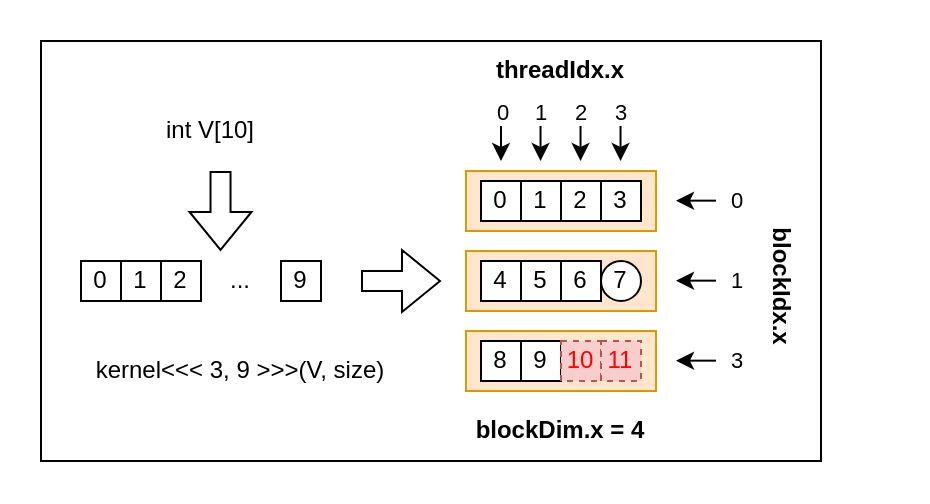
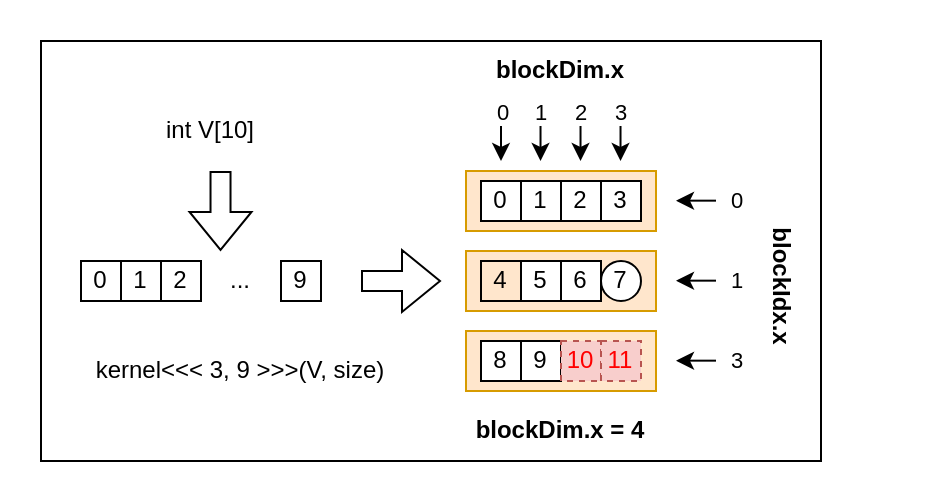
(561, 71) -> (561, 71)
(501, 281) -> (501, 281)
